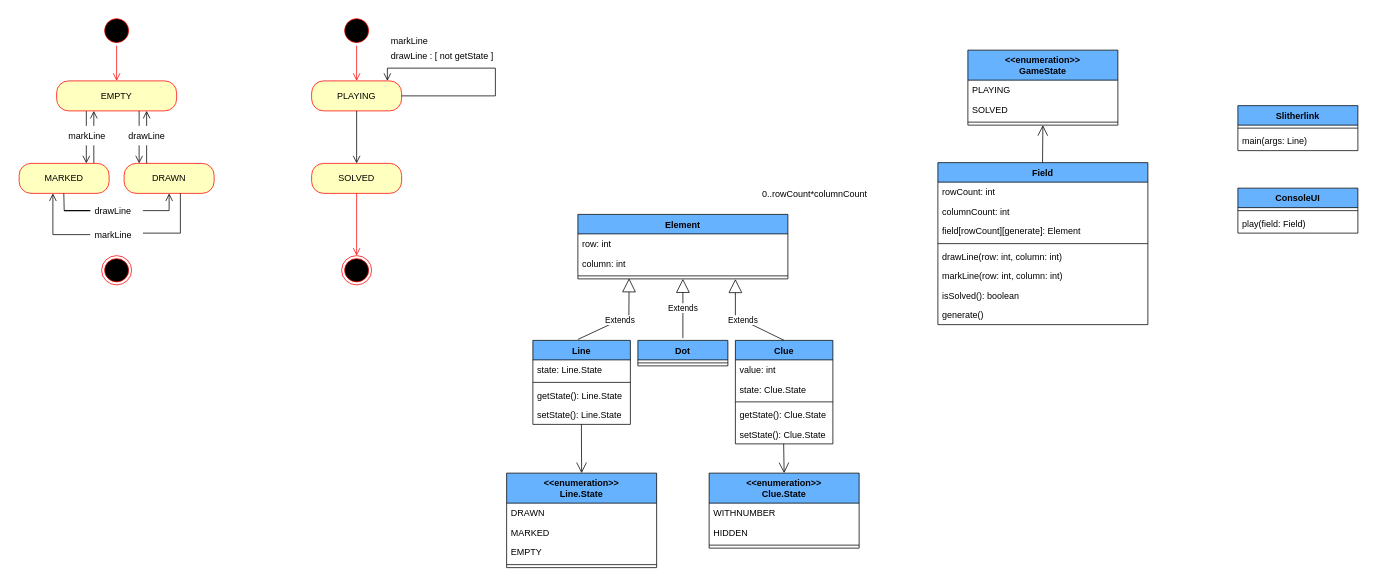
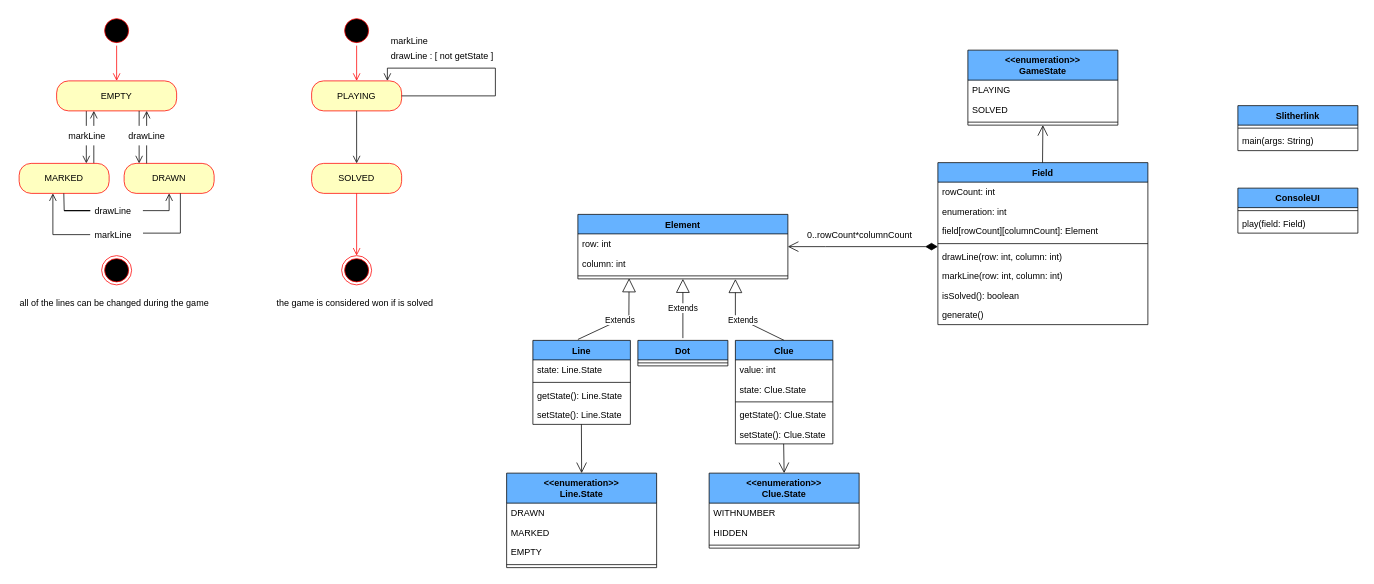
(1278, 141) -> (1283, 141)
(818, 193) -> (863, 234)
(978, 212) -> (978, 212)
(1022, 231) -> (1028, 231)
none -> (859, 246)
none -> (117, 303)
none -> (357, 303)
